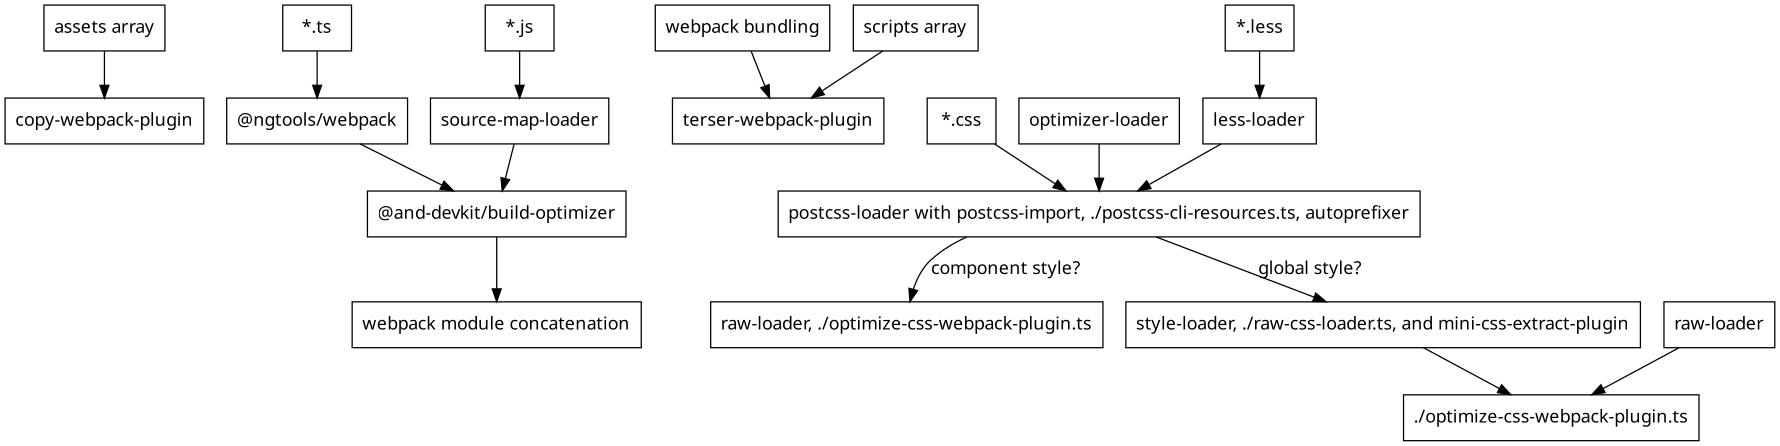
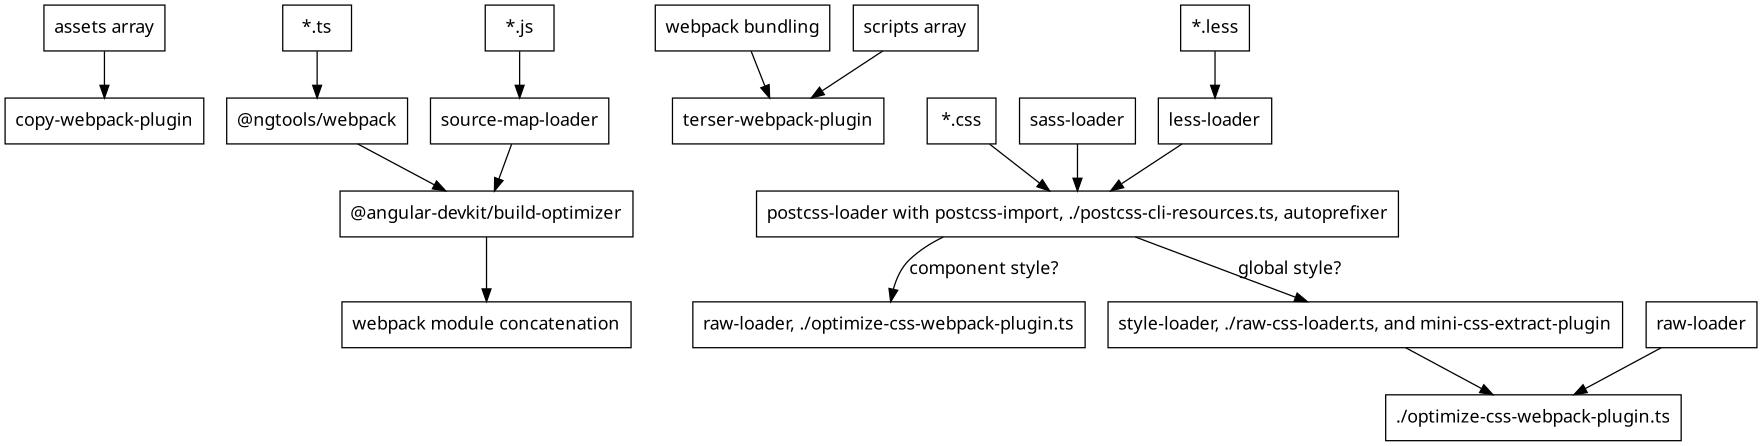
(1099, 121) -> (1077, 121)
(497, 214) -> (487, 214)
